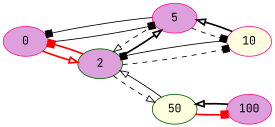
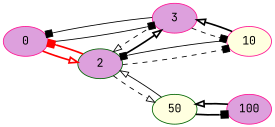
(175, 18) -> (175, 18)
(208, 115) -> (208, 115)
